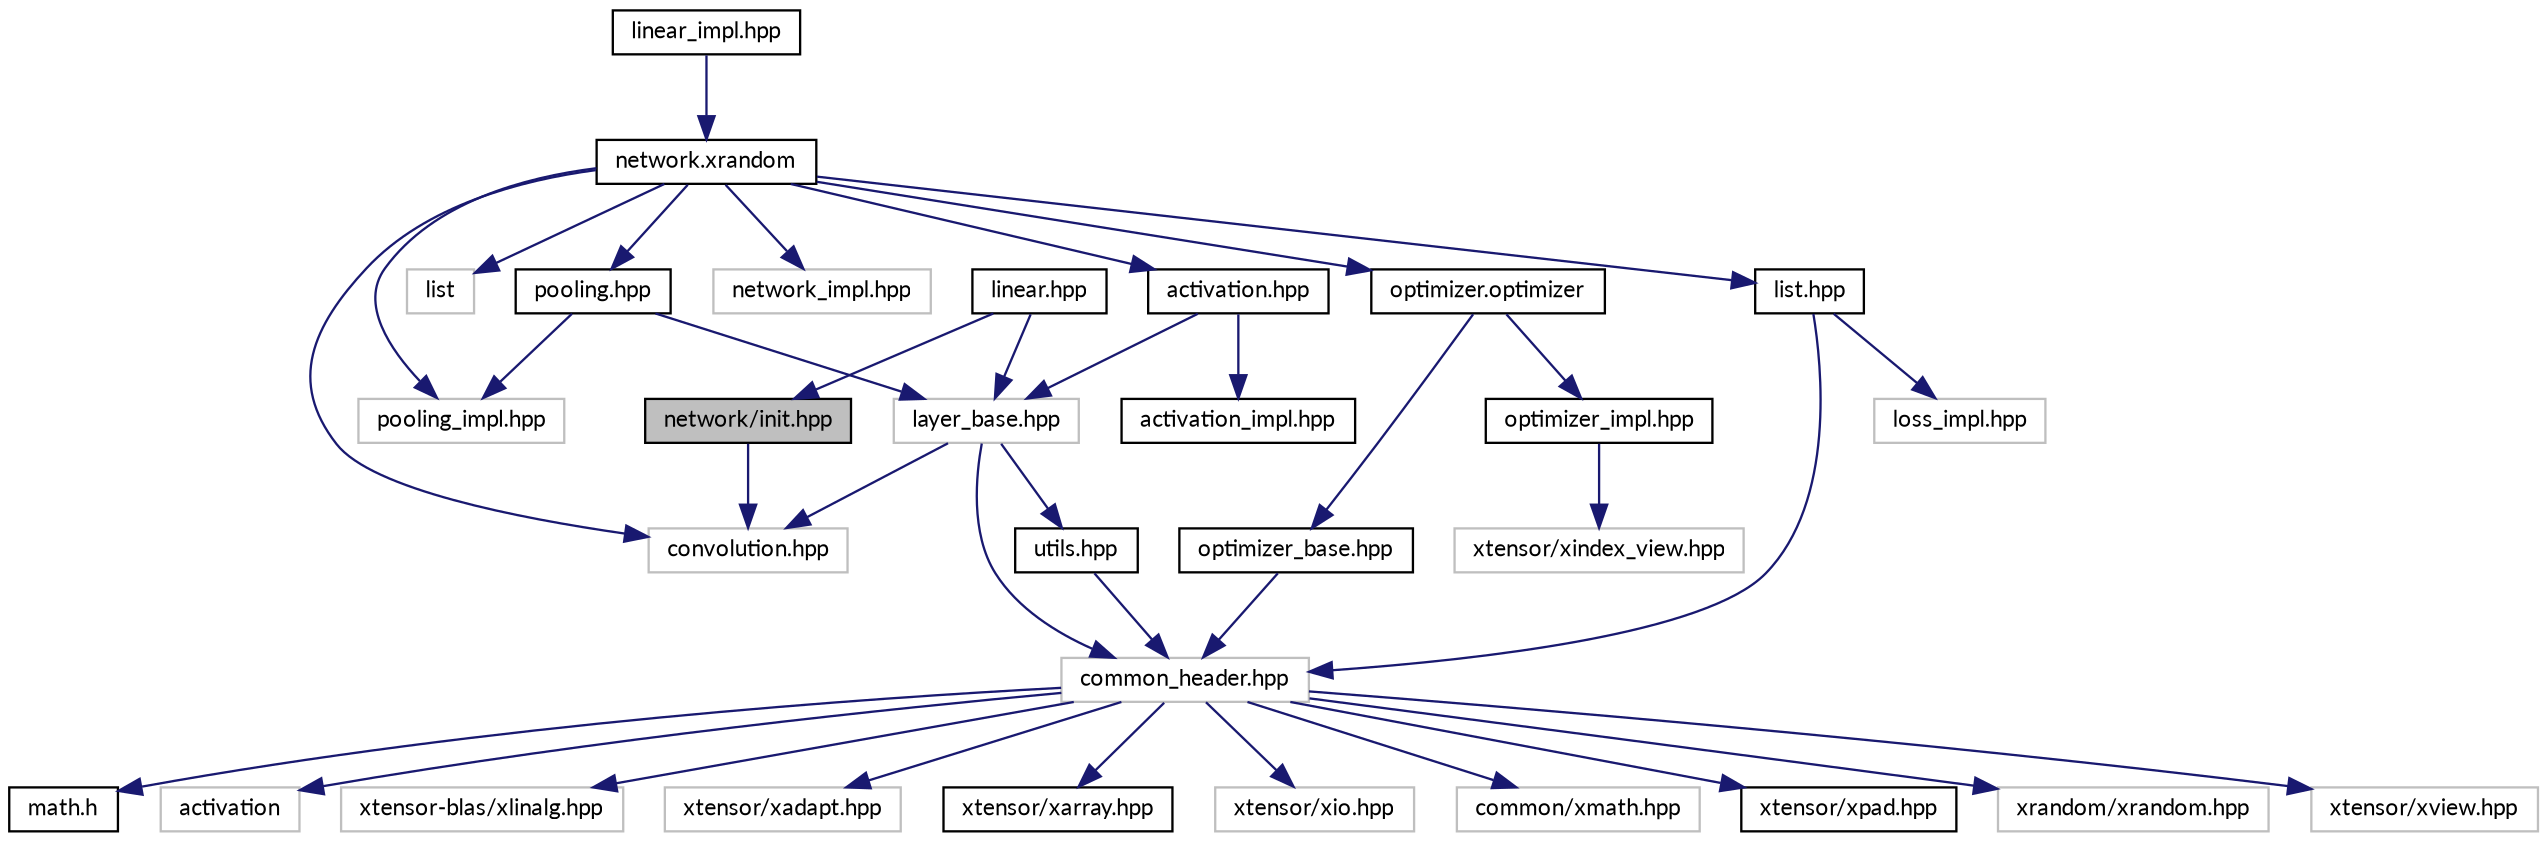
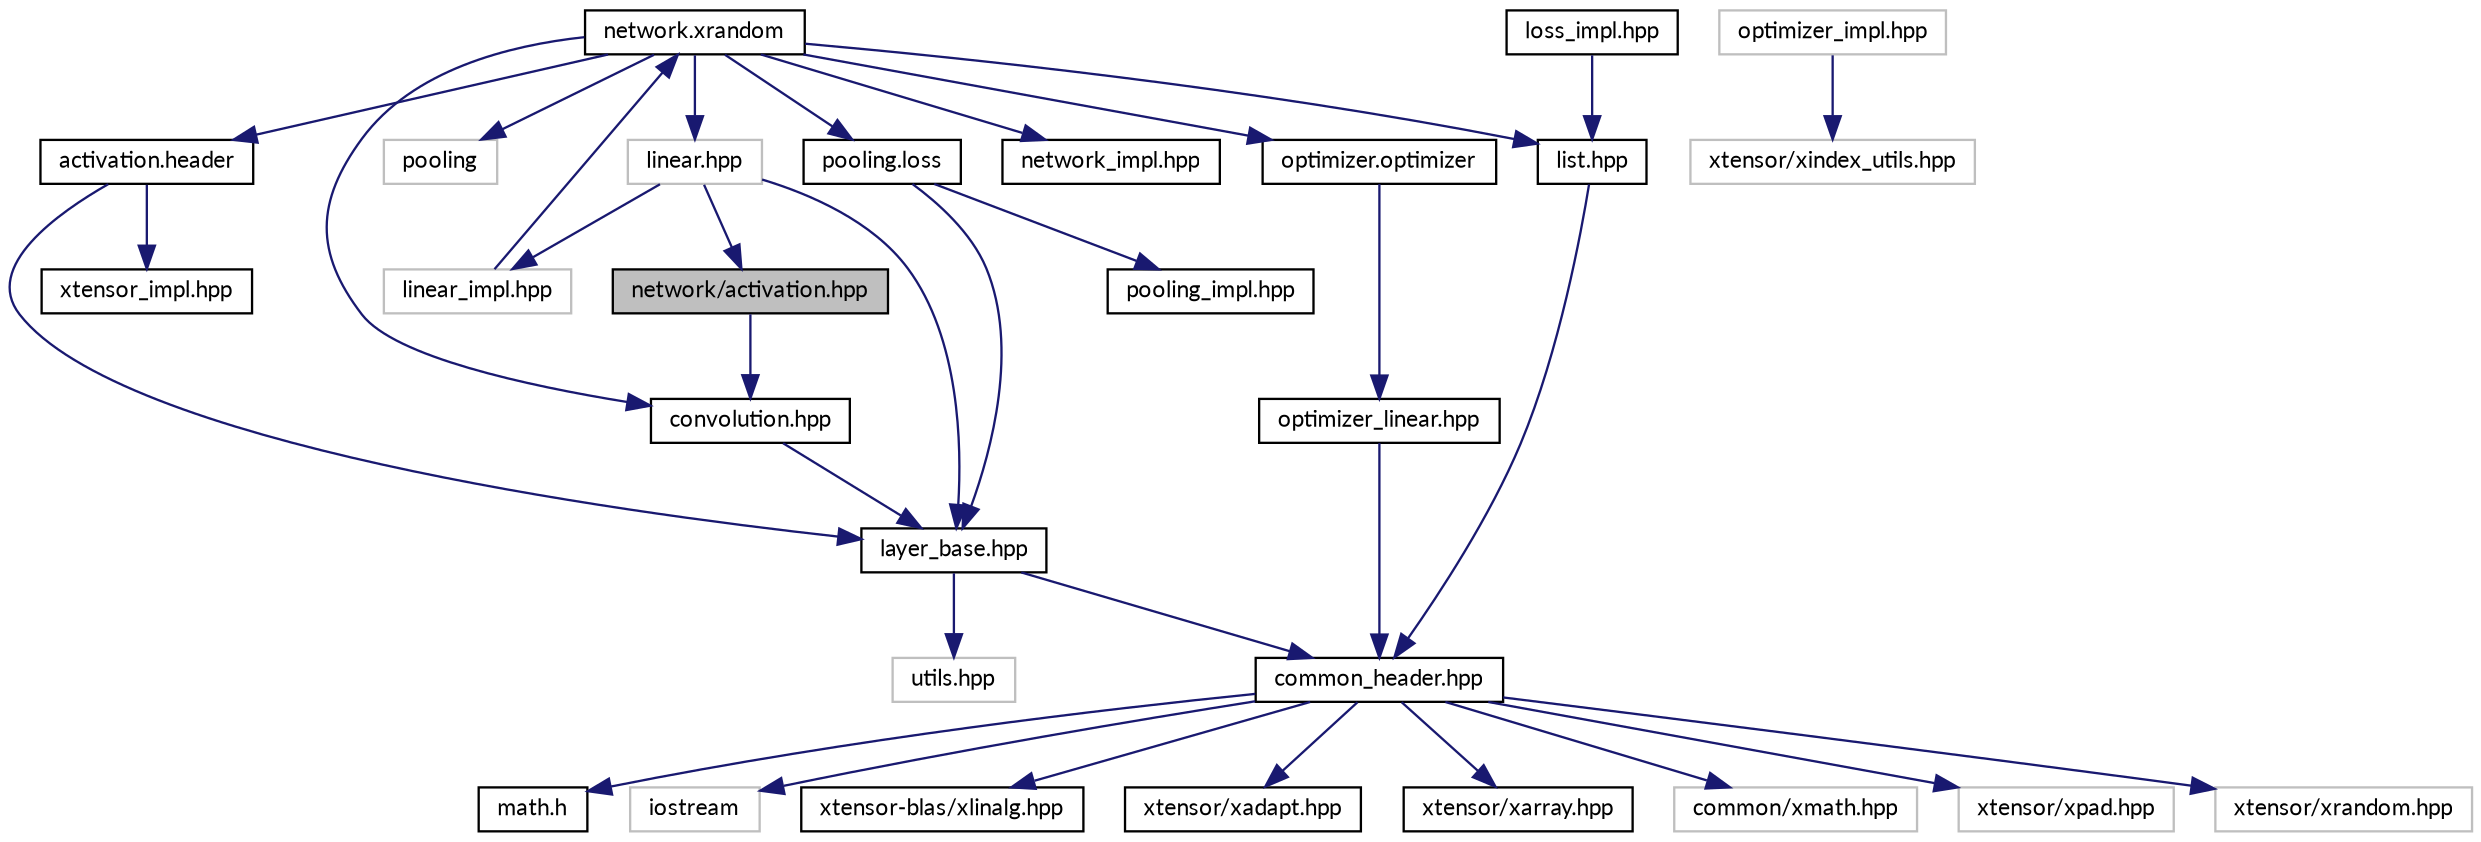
(706, 32) -> (478, 291)
none -> (597, 221)
(381, 276) -> (695, 85)
(441, 291) -> (441, 162)
(593, 291) -> (882, 162)
(822, 291) -> (1111, 162)
(1039, 291) -> (695, 162)
(1238, 291) -> (147, 162)
(1536, 348) -> none
(1875, 348) -> (1592, 85)
(461, 421) -> (1211, 291)
(748, 421) -> (750, 291)
(986, 421) -> (954, 550)
(1238, 421) -> (147, 291)
(1599, 421) -> (1833, 32)
(1960, 421) -> (1592, 32)
(878, 480) -> (842, 479)
(748, 550) -> (750, 421)
(1076, 550) -> (954, 680)
(1296, 550) -> (1379, 421)
(1599, 550) -> (1833, 162)
(1123, 607) -> none
(1185, 680) -> (1379, 680)
(230, 809) -> (695, 809)
(482, 809) -> (942, 809)
(783, 809) -> (1243, 809)
(1315, 809) -> none
(1849, 809) -> (2066, 809)
(2133, 809) -> (2344, 809)
(2425, 809) -> none
